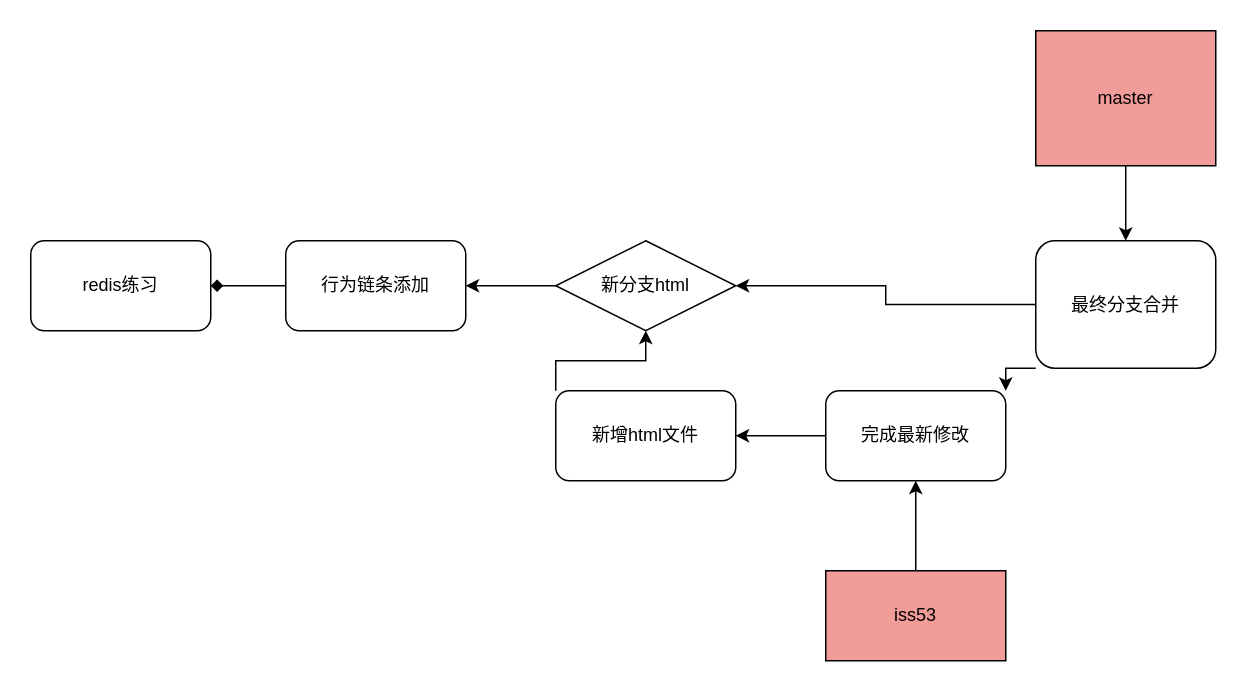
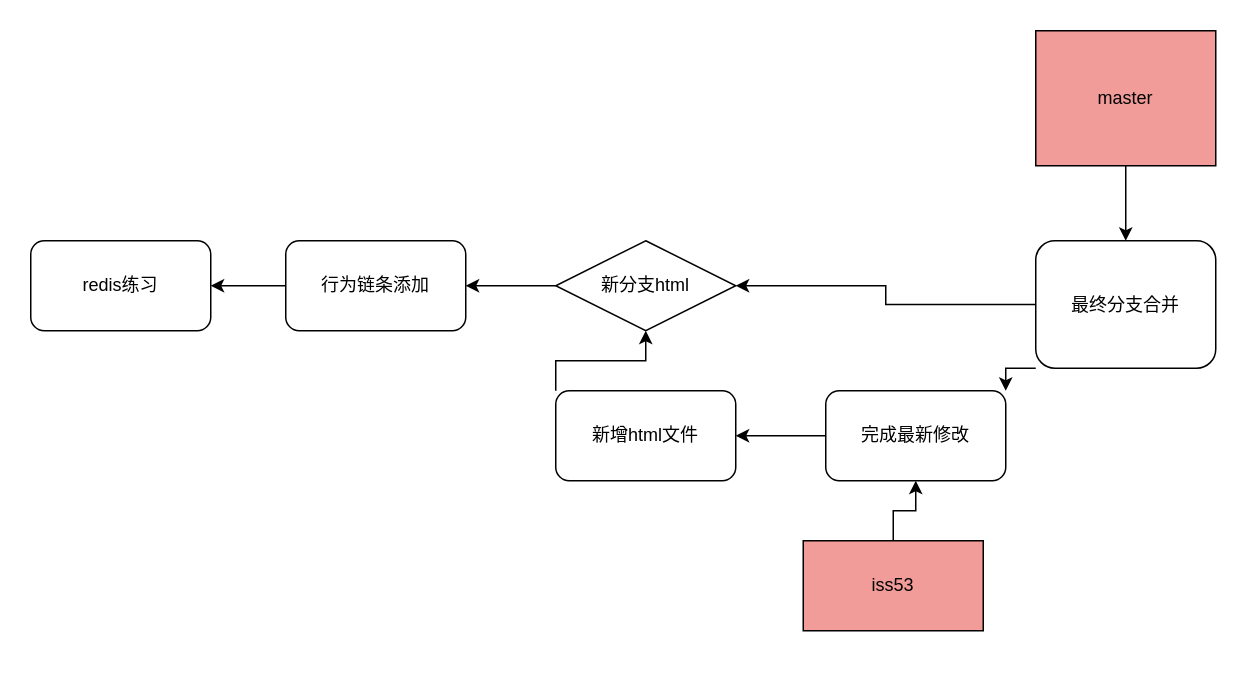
(223, 286) -> (222, 286)
(916, 616) -> (893, 586)
